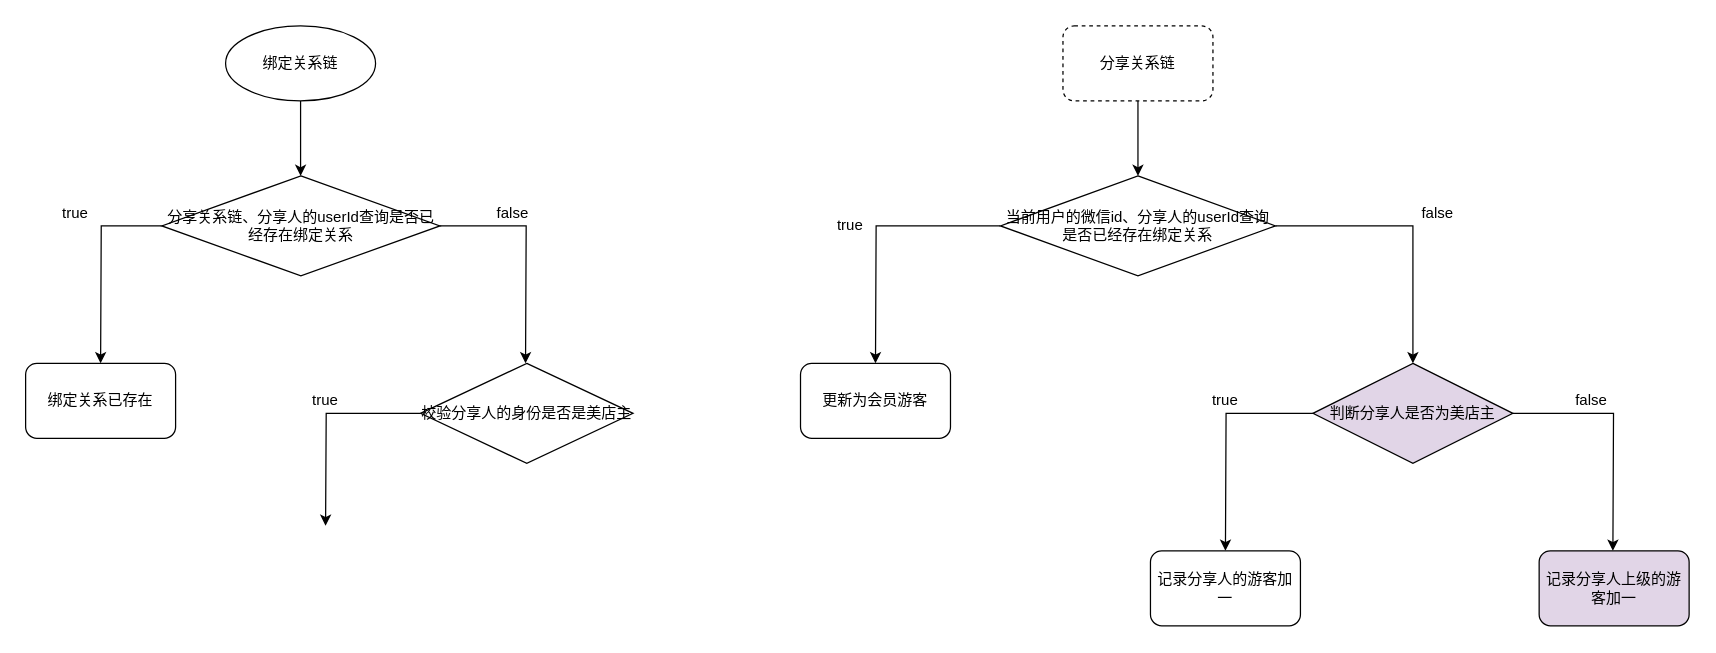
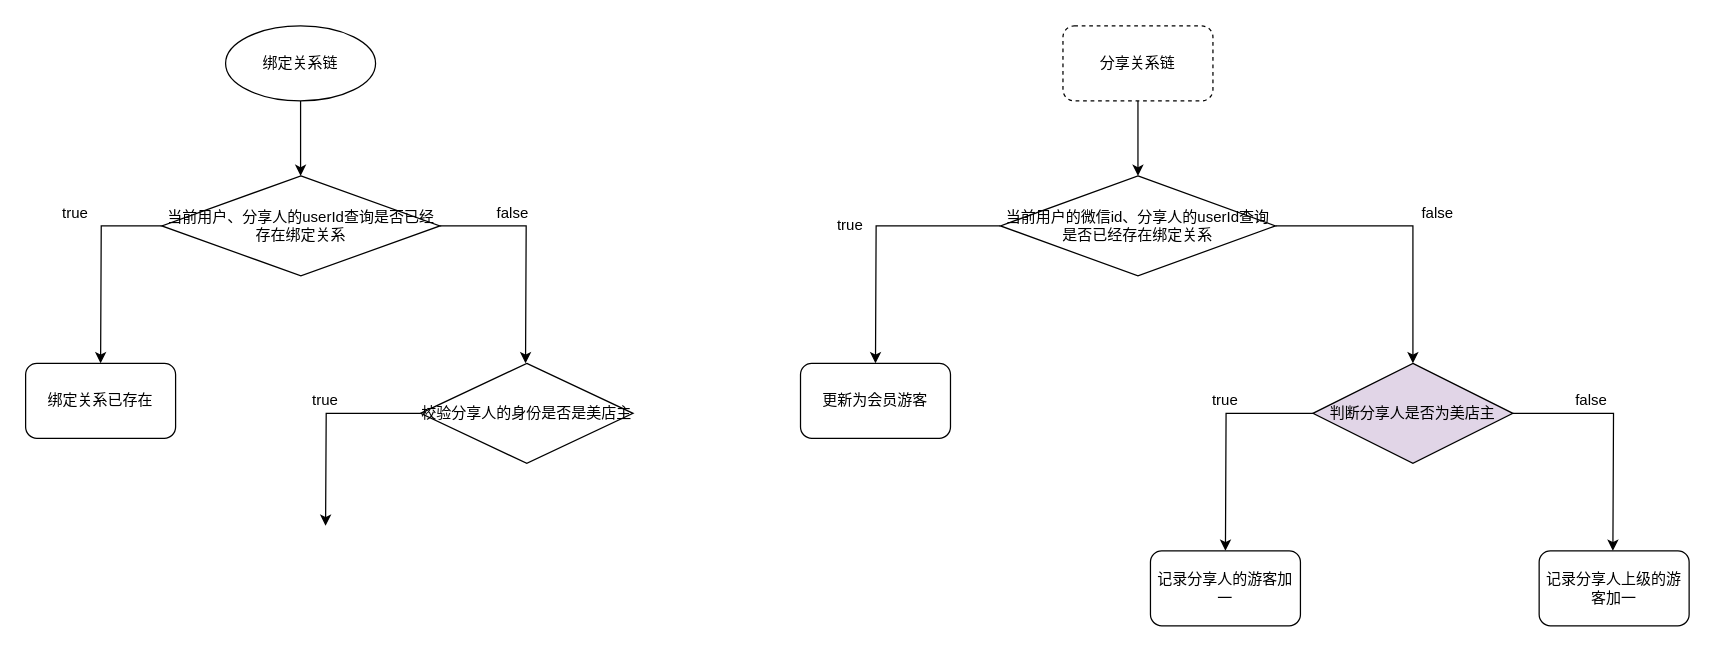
(301, 226) -> (301, 226)
(1614, 588) -> (1614, 588)
